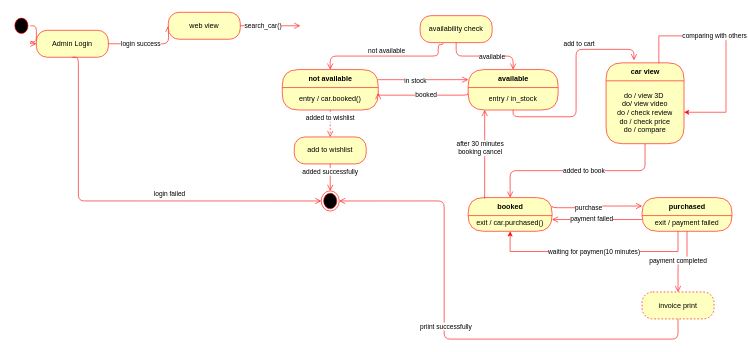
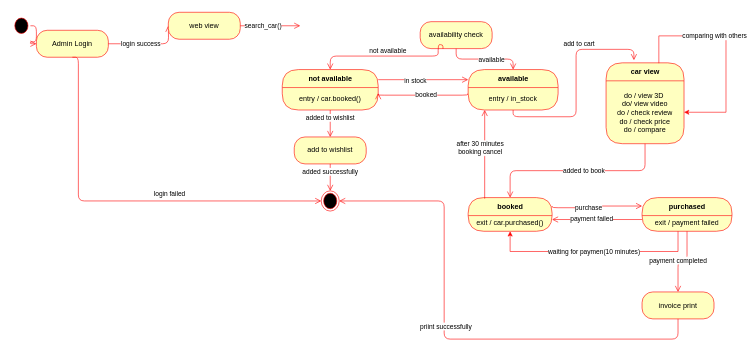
(456, 29) -> (456, 35)
(330, 122) -> (330, 122)
(678, 306) -> (678, 306)
